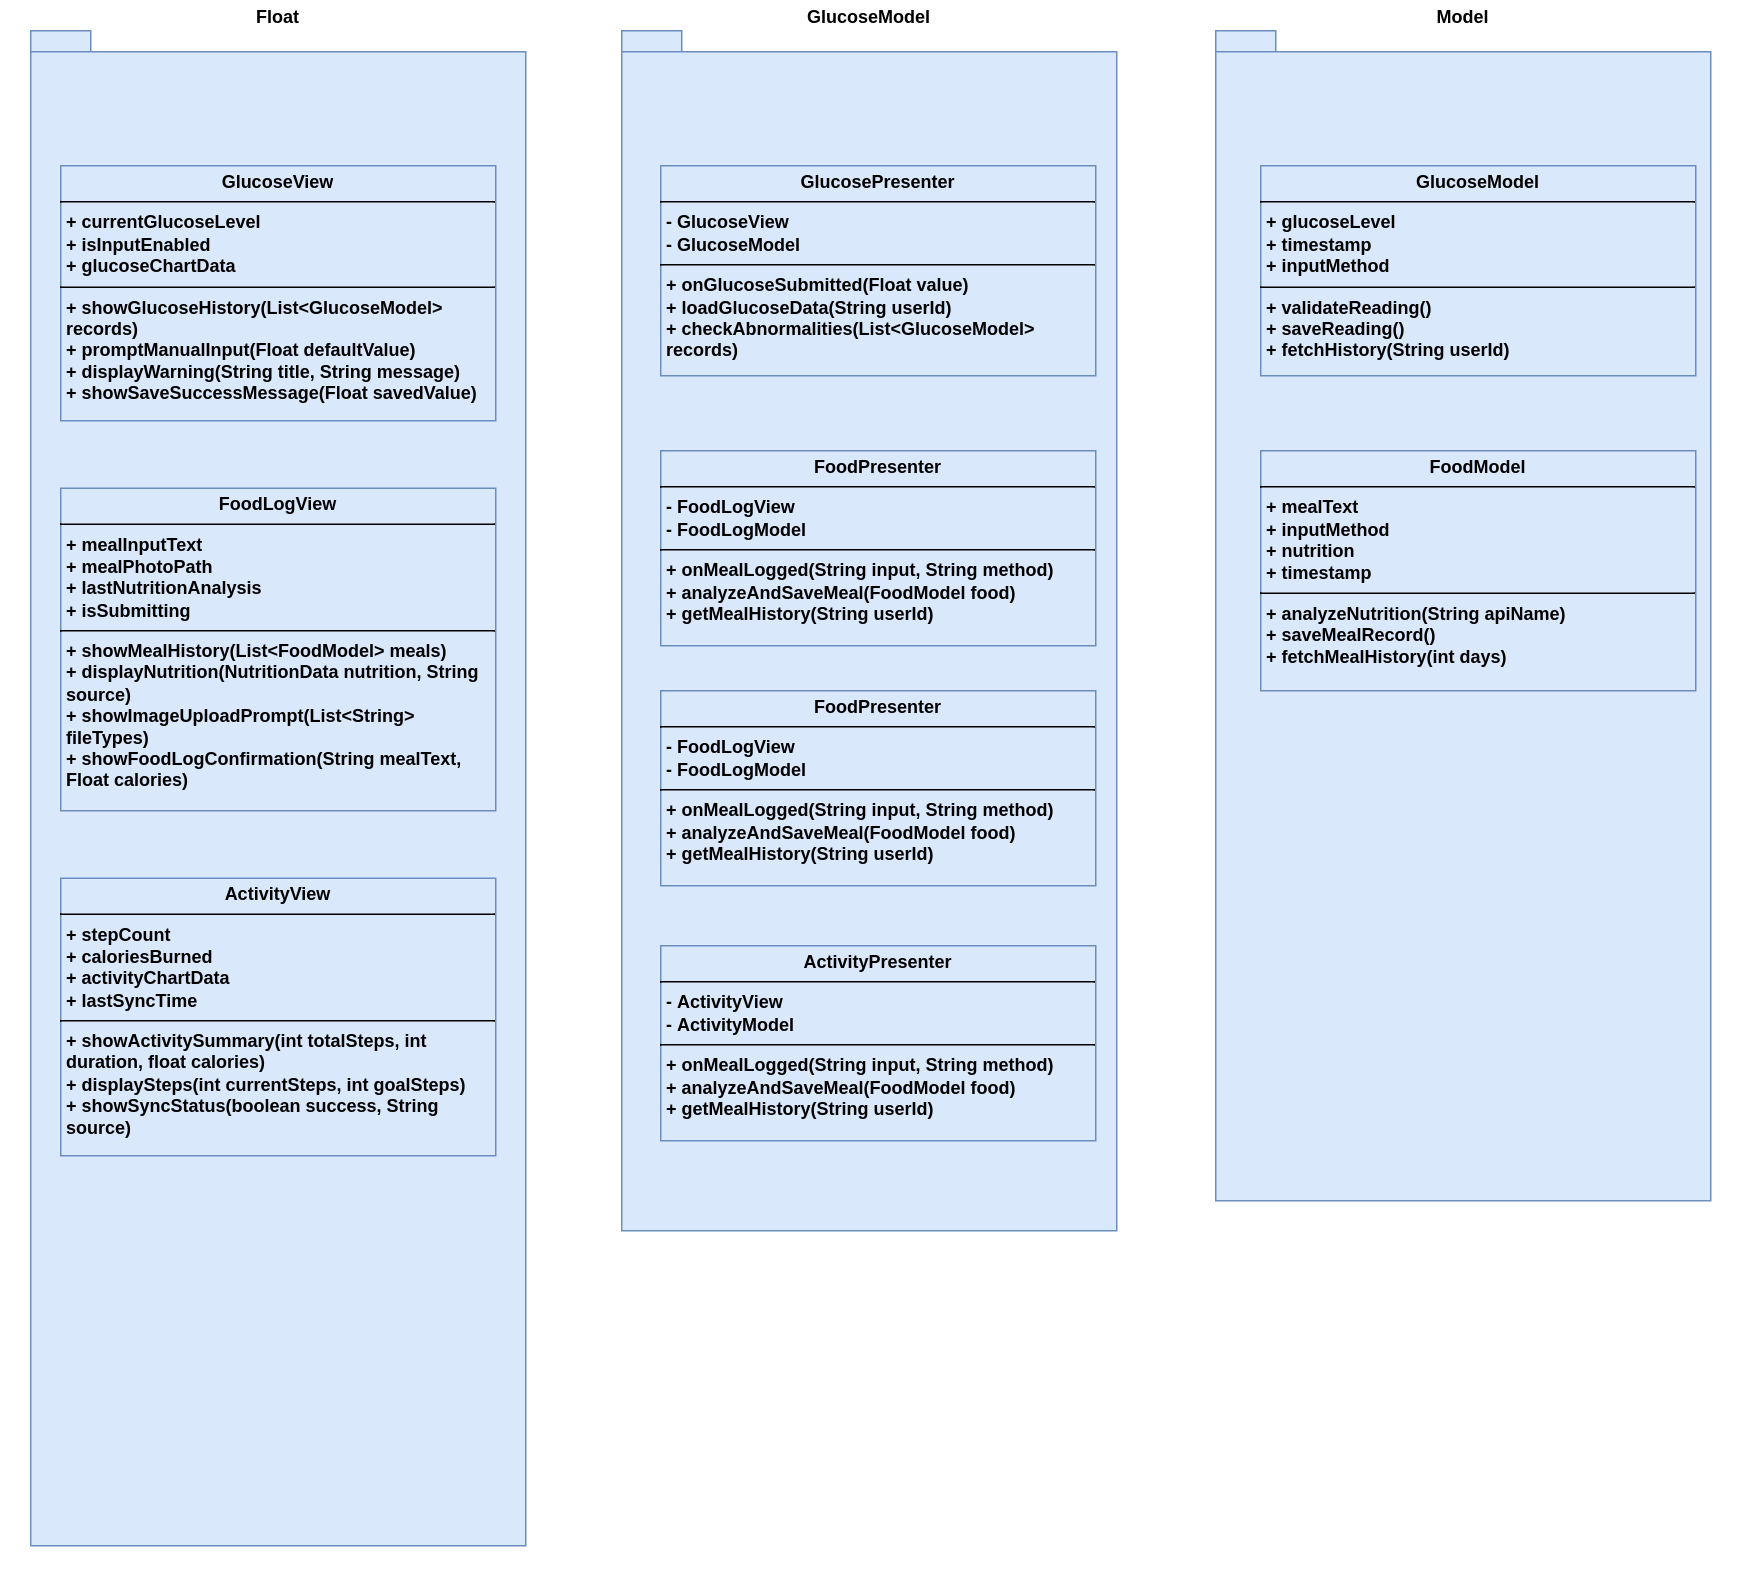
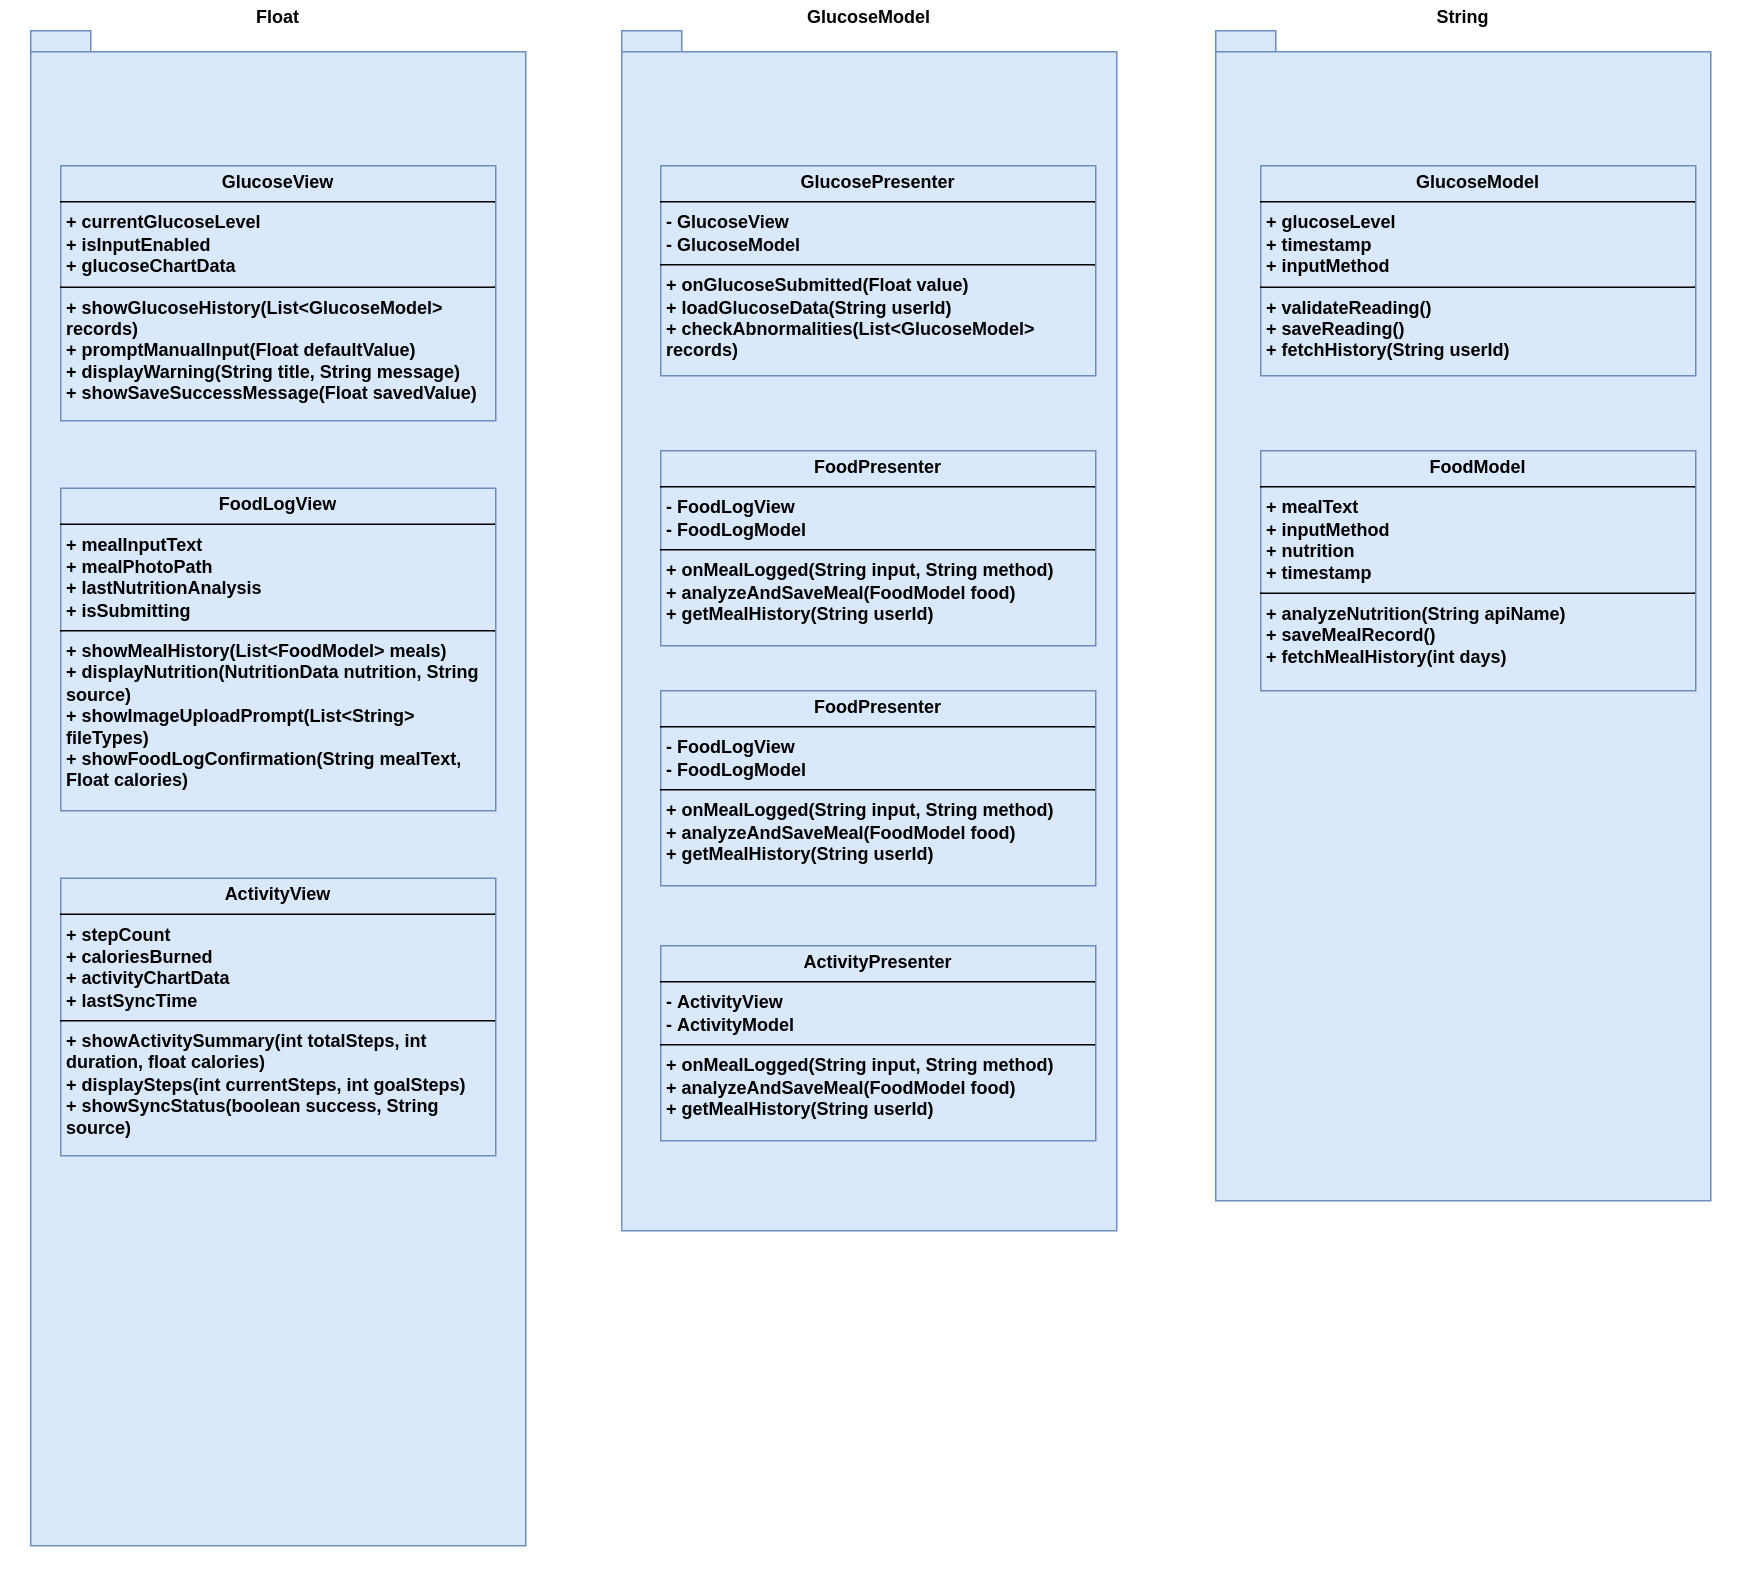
(1463, 15) -> (1463, 15)
